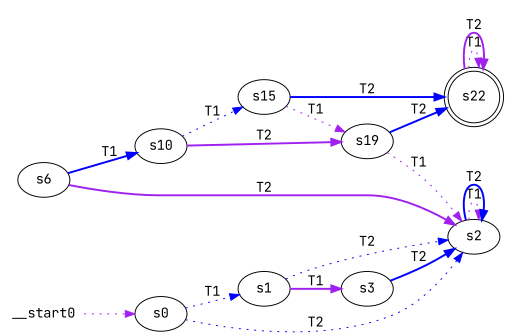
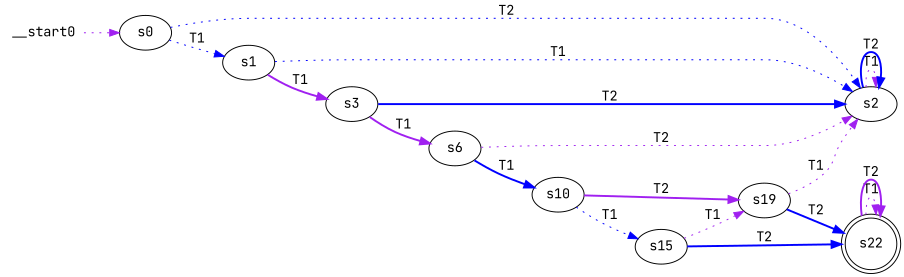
none -> (394, 131)
(260, 195) -> (665, 146)
(367, 242) -> (558, 53)
